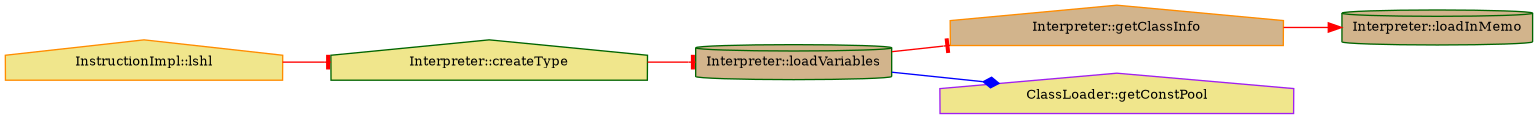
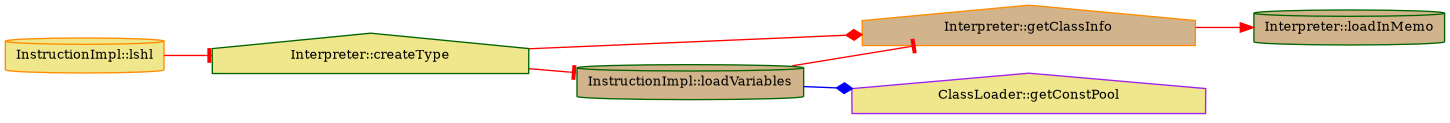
none -> (687, 42)
(144, 62) -> (85, 55)
(794, 62) -> (690, 82)
